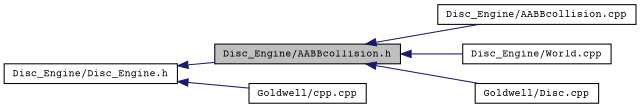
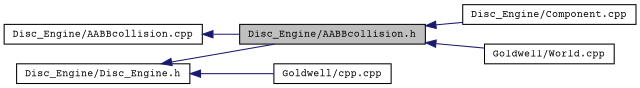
(427, 33) -> (226, 34)
(537, 54) -> (549, 15)
(537, 93) -> (549, 54)
